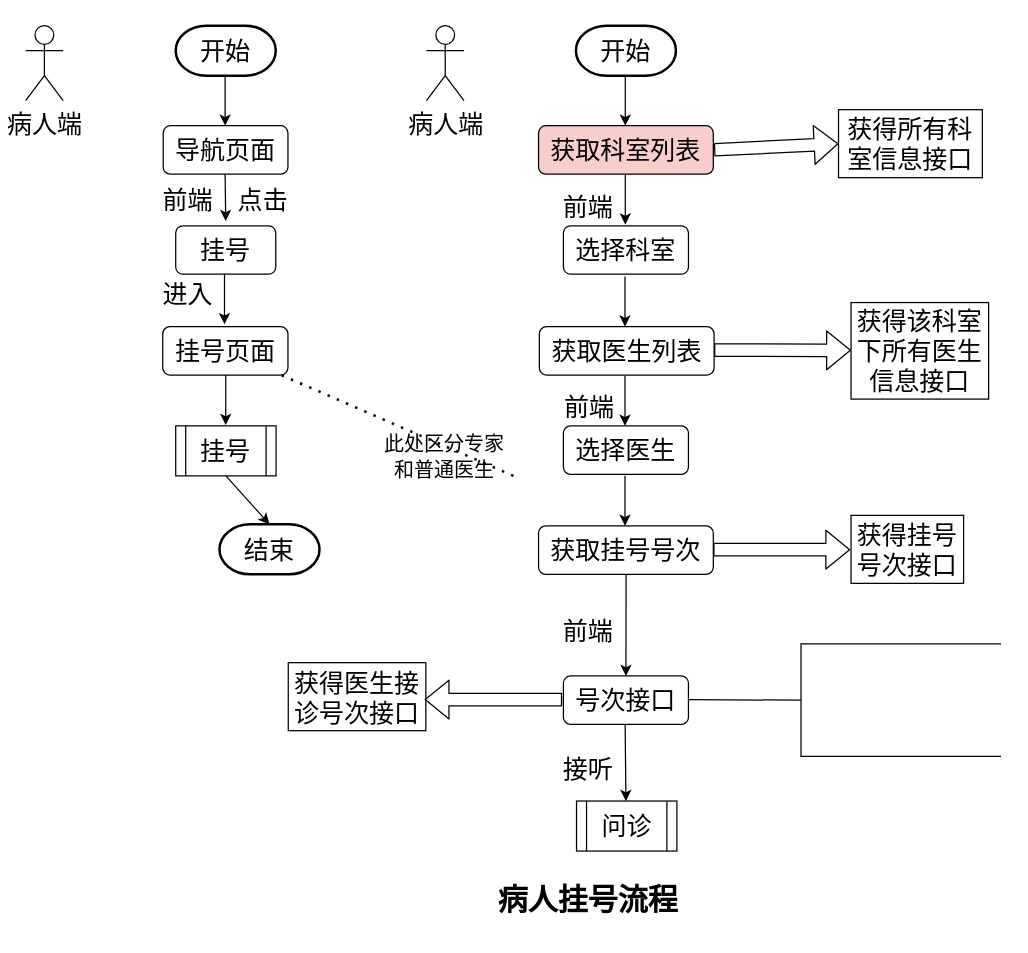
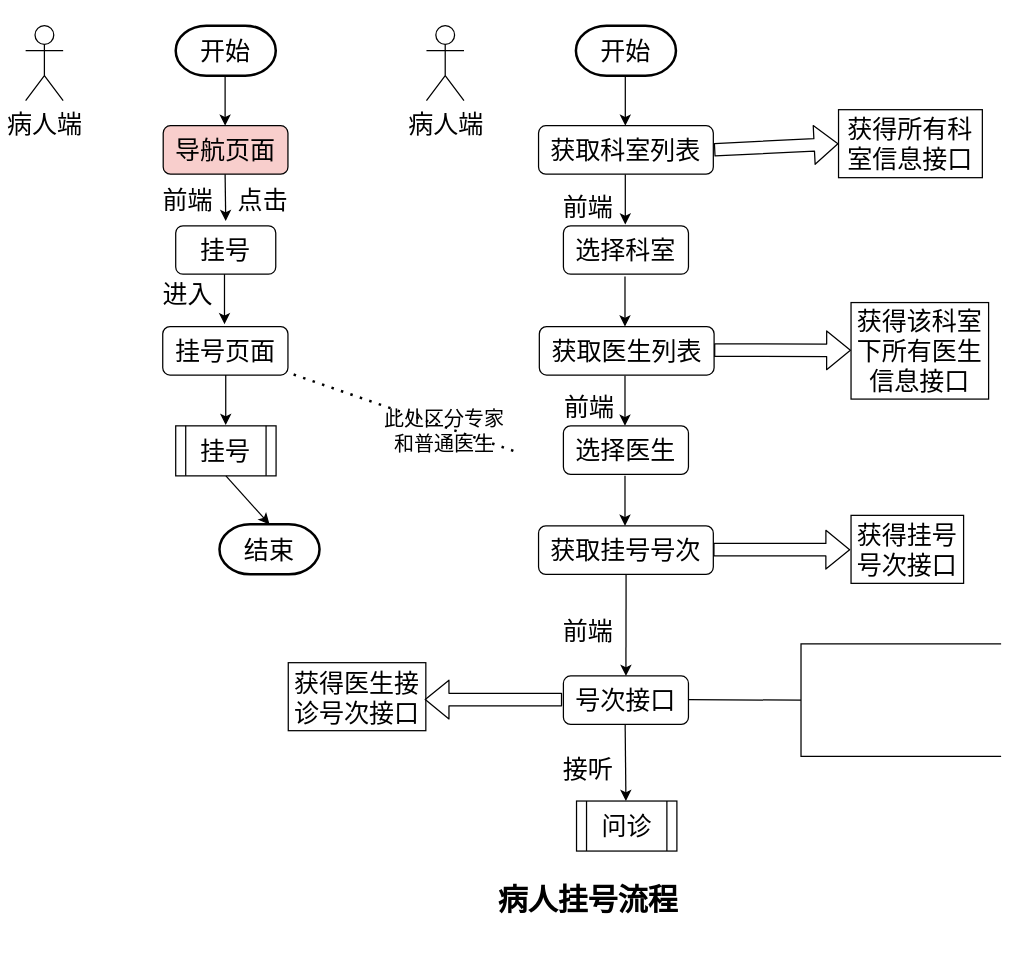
(225, 150) -> (225, 150)
(626, 150) -> (626, 150)
(444, 457) -> (444, 432)
